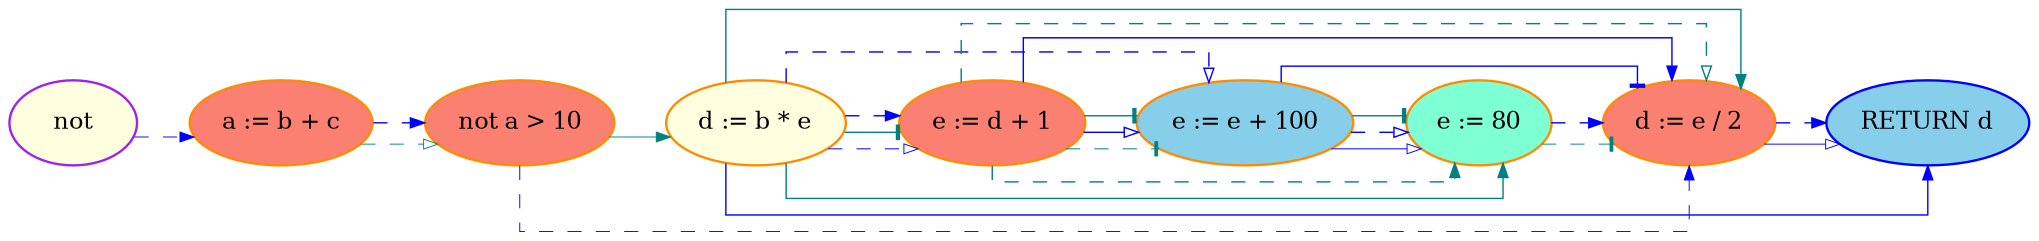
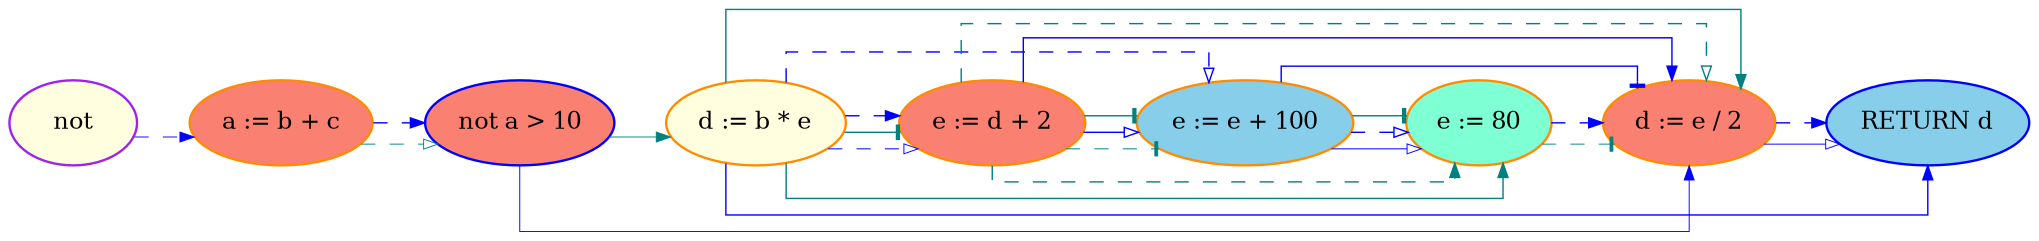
(520, 123) -> (520, 123)
(992, 123) -> (992, 123)
(1097, 232) -> (1097, 232)
